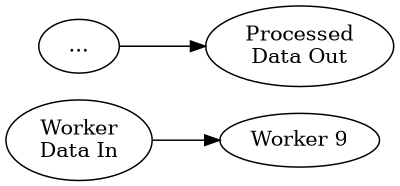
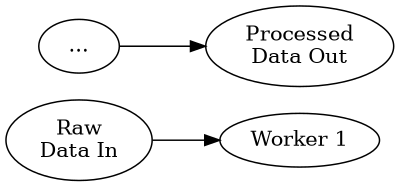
(79, 140) -> (79, 140)
(300, 140) -> (300, 140)
